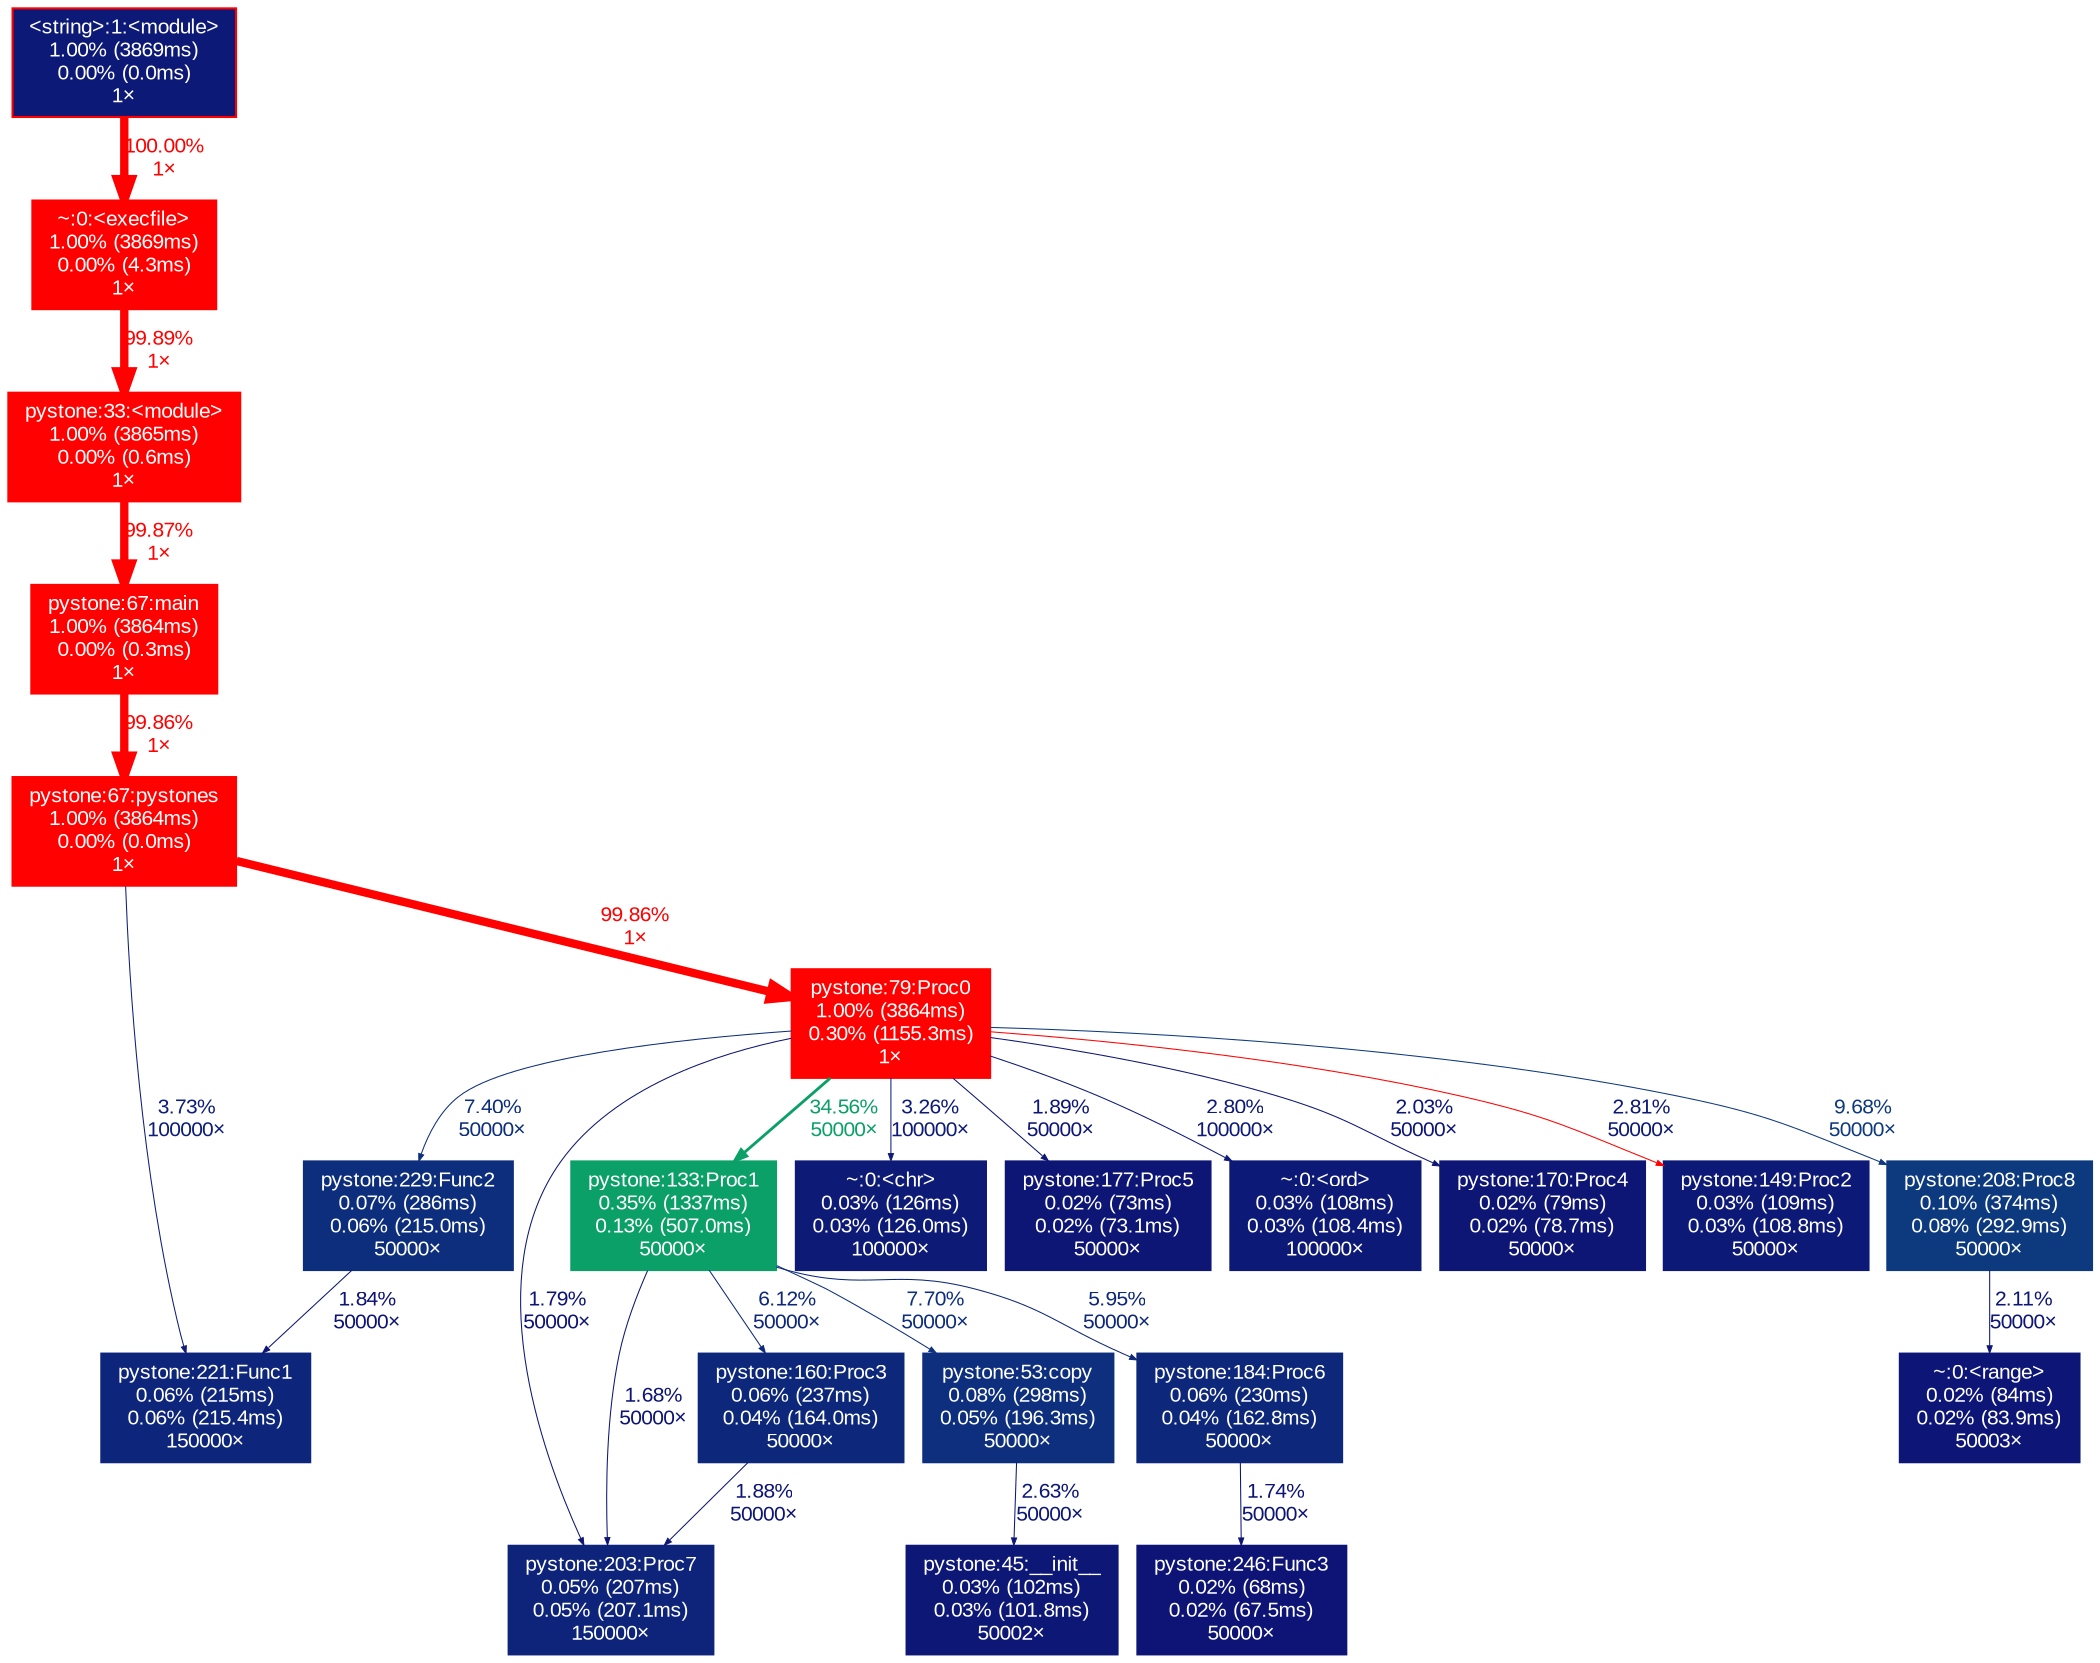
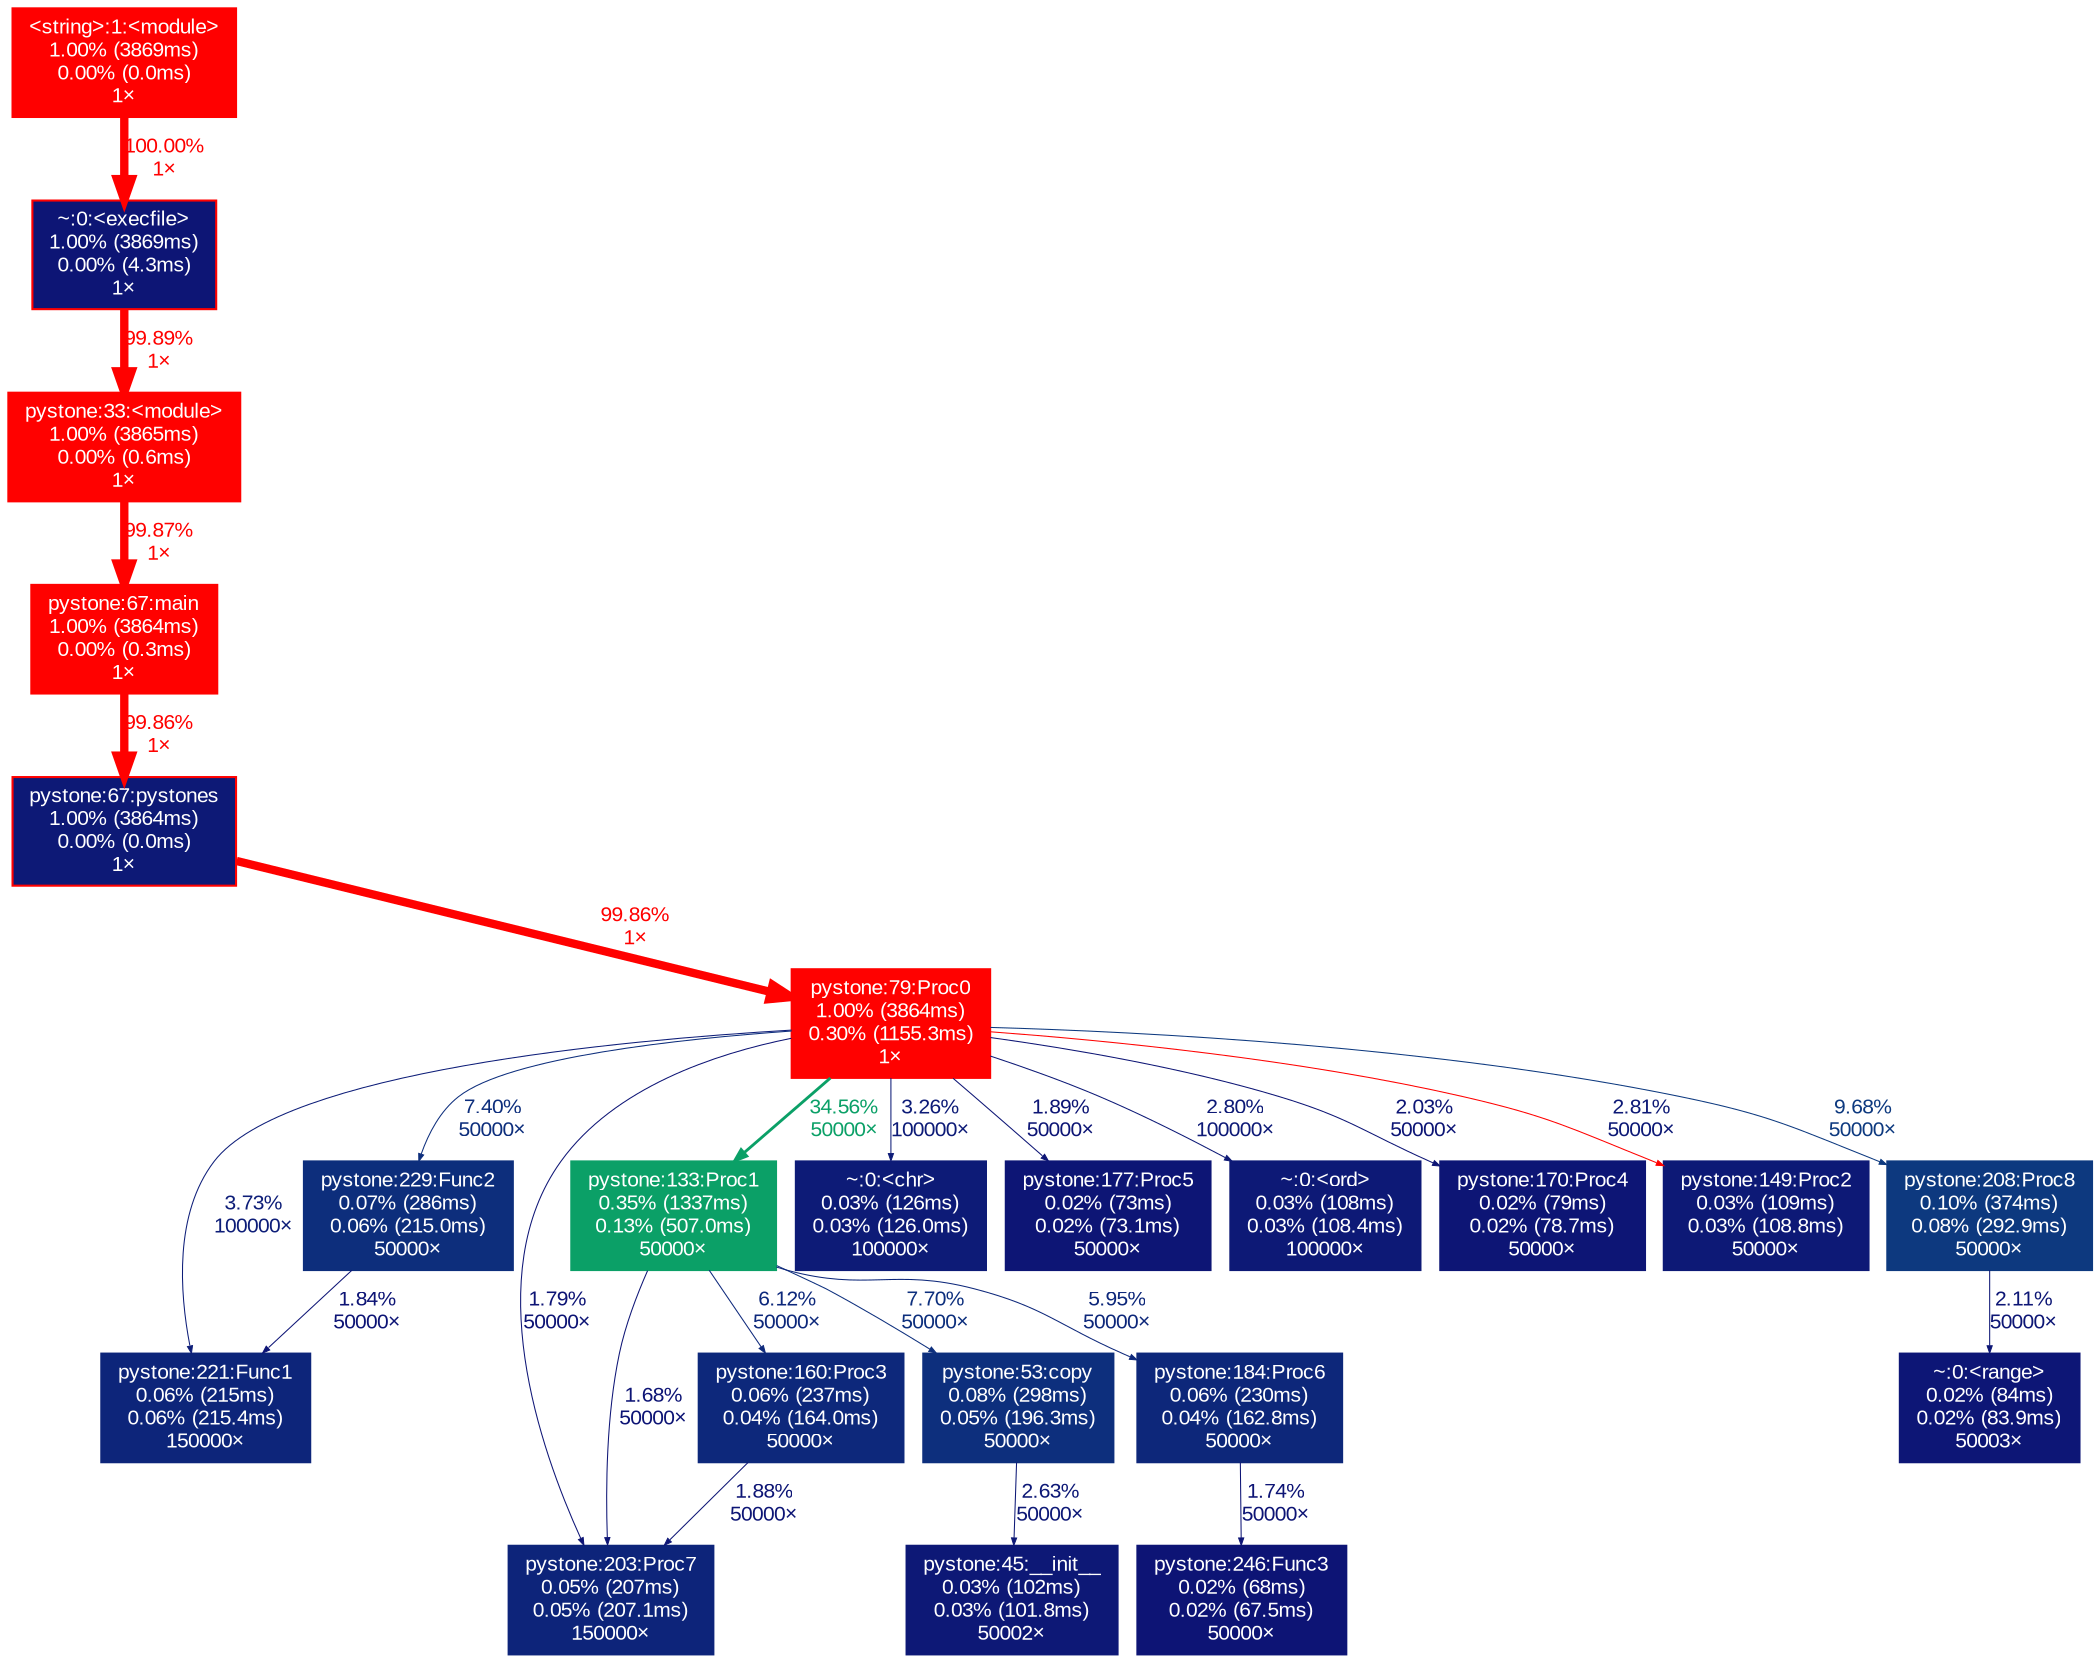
(124, 63) -> (124, 63)
(124, 255) -> (124, 255)
(124, 831) -> (124, 831)
(143, 1118) -> (399, 1079)
